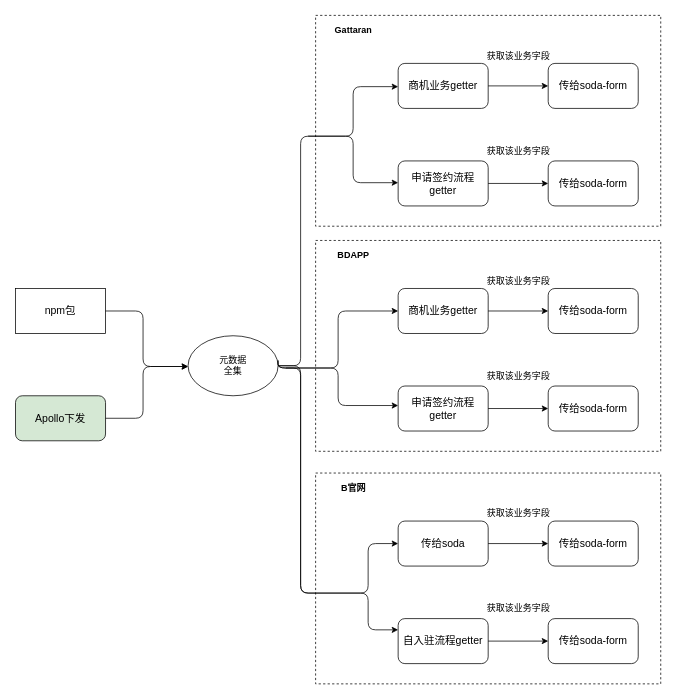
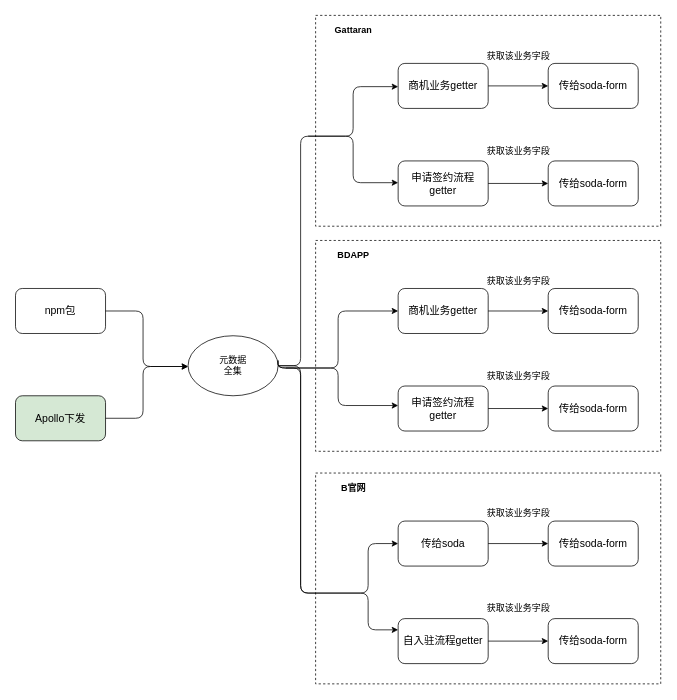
(60, 311) -> (60, 311)
